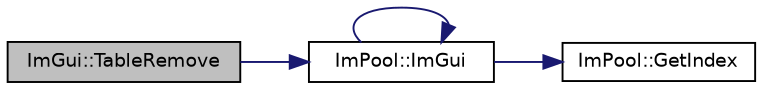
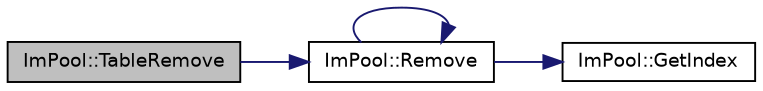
(124, 62) -> (124, 62)
(401, 62) -> (401, 62)
